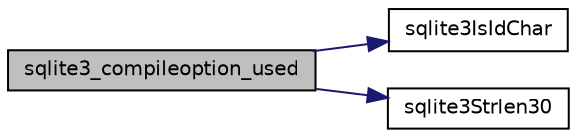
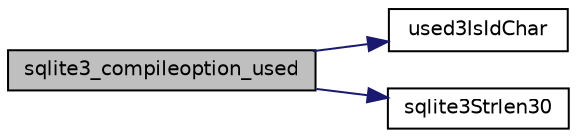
(478, 30) -> (478, 30)
